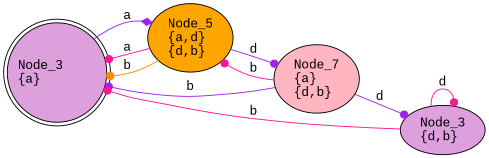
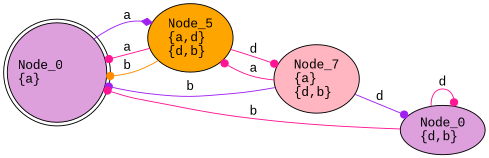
(251, 56) -> (251, 56)
(254, 68) -> (254, 68)
(57, 73) -> (57, 73)
(443, 130) -> (443, 130)
